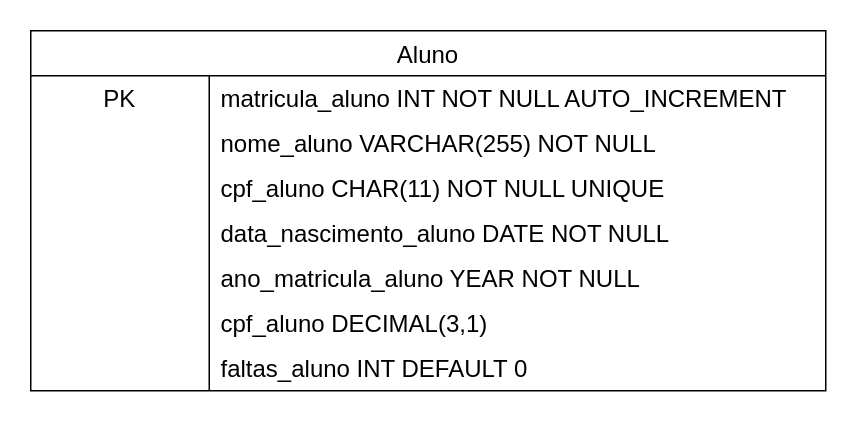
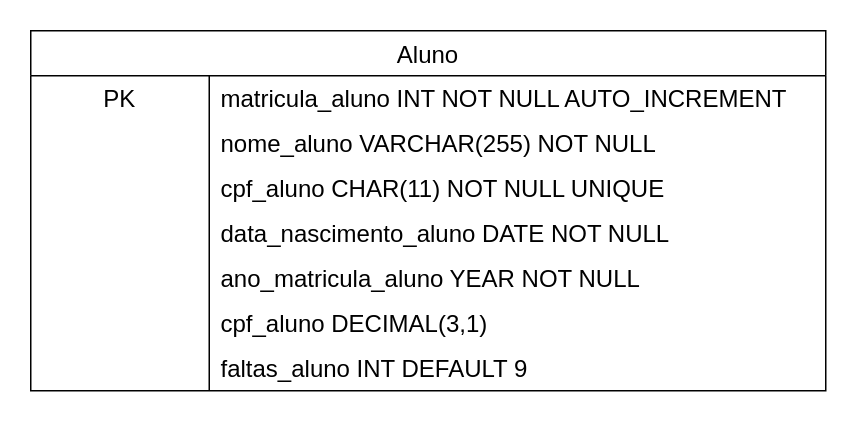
(380, 368) -> (380, 368)
